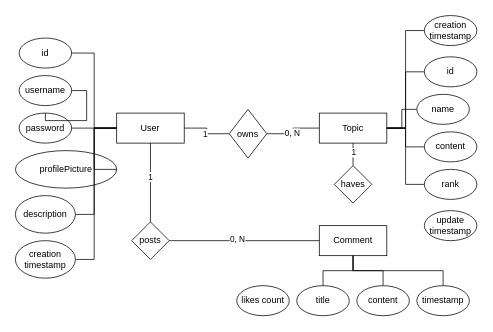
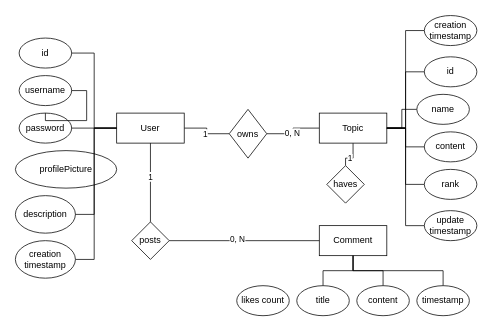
(106, 169) -> none
(353, 184) -> (345, 184)
none -> (405, 215)
